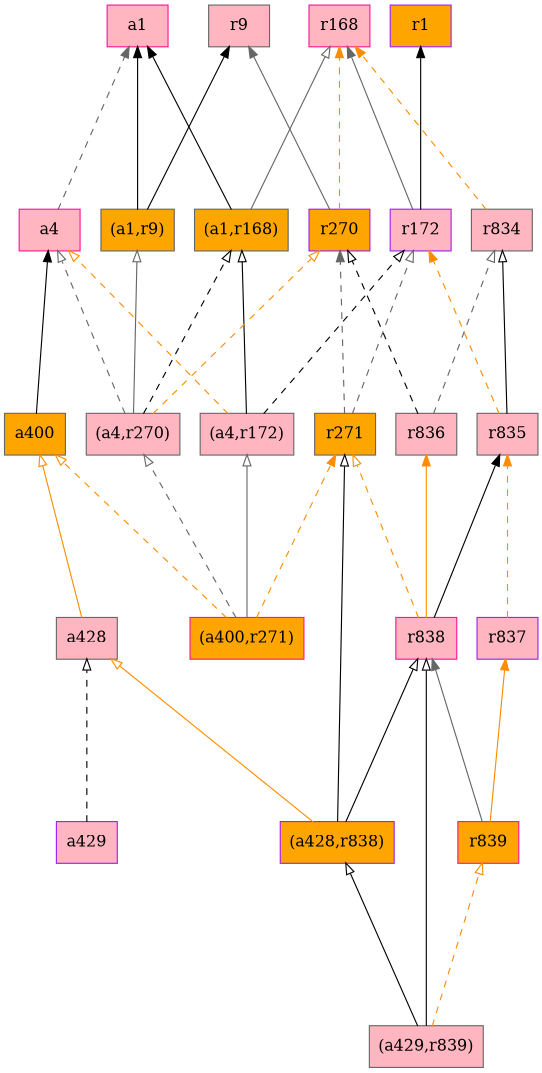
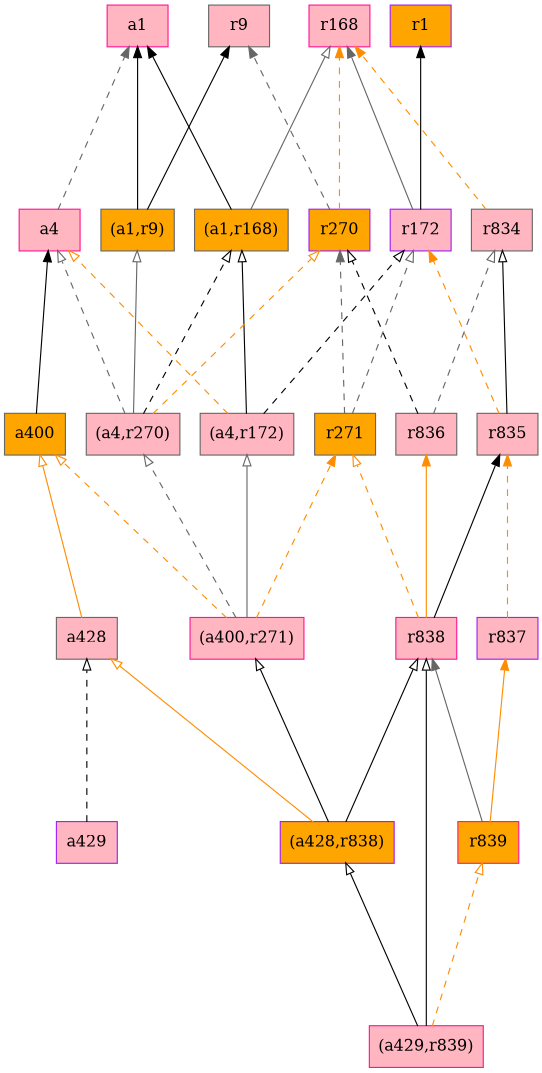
(294, 137) -> (294, 137)
(247, 638) -> (247, 638)
(341, 644) -> (294, 746)
(426, 1047) -> (426, 1047)
